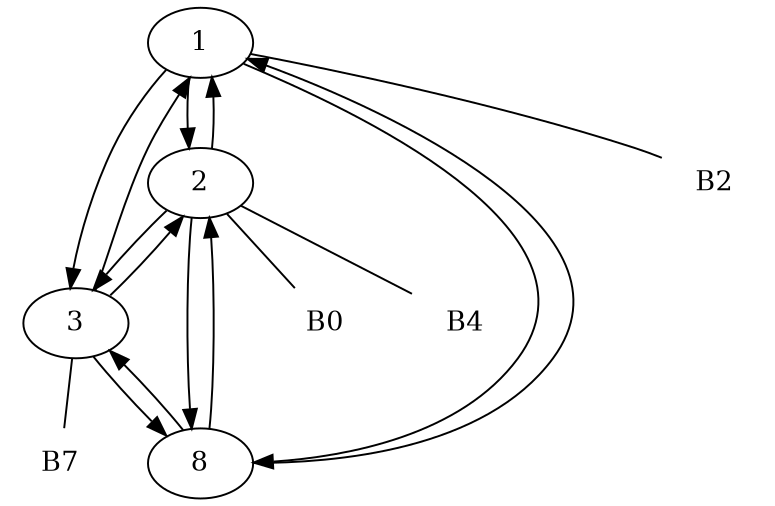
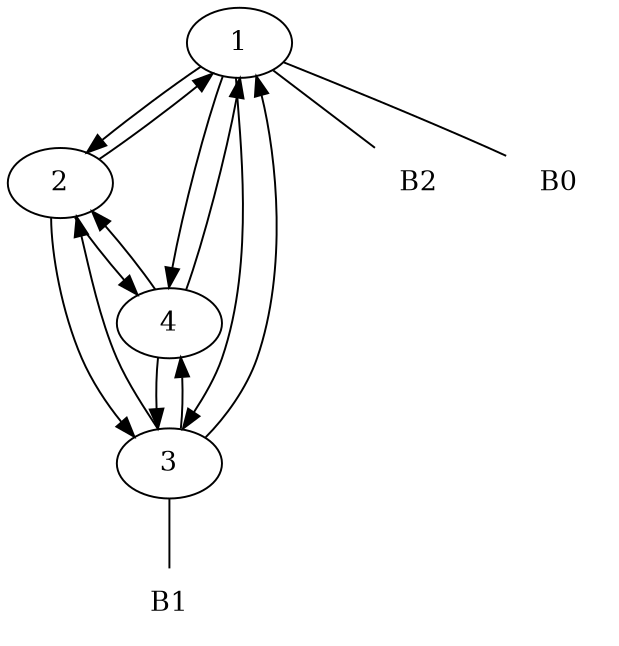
(261, 251) -> (396, 108)
(465, 323) -> none
(60, 463) -> (169, 604)
(201, 463) -> (169, 323)
